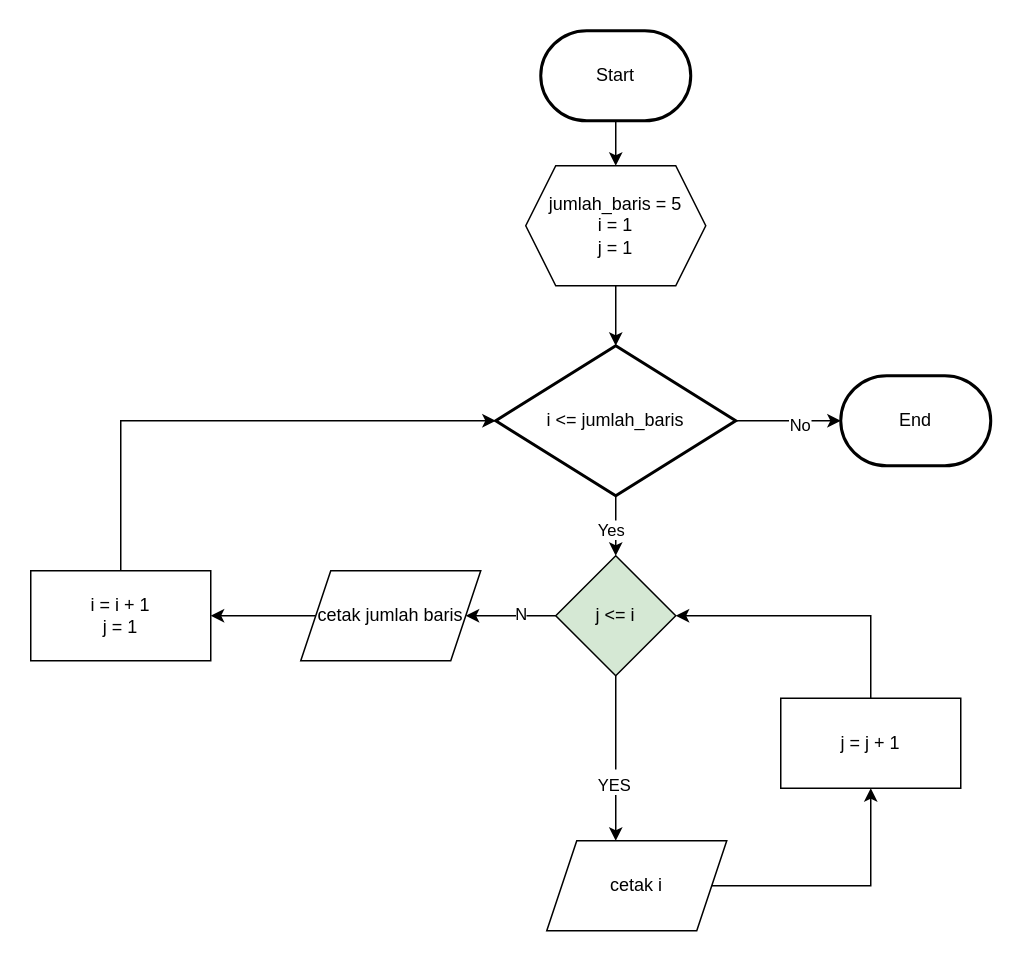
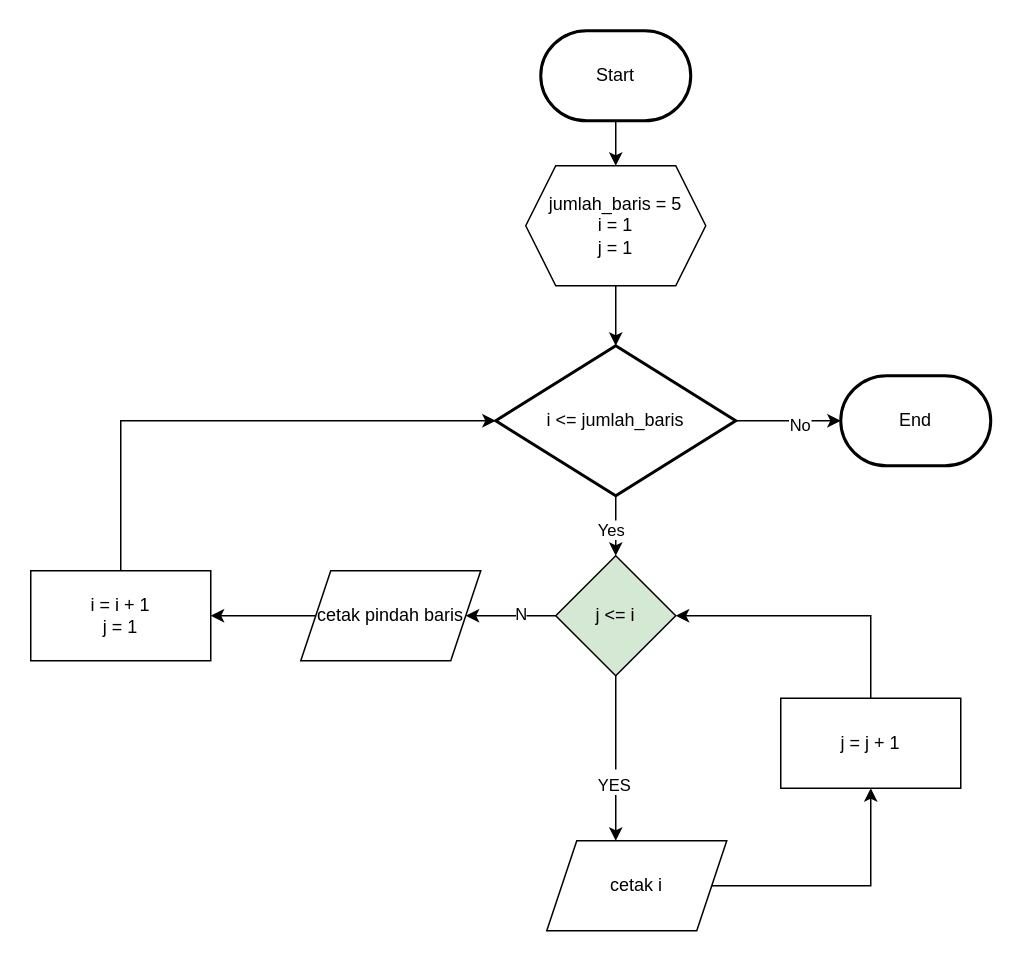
(391, 616) -> (391, 616)
